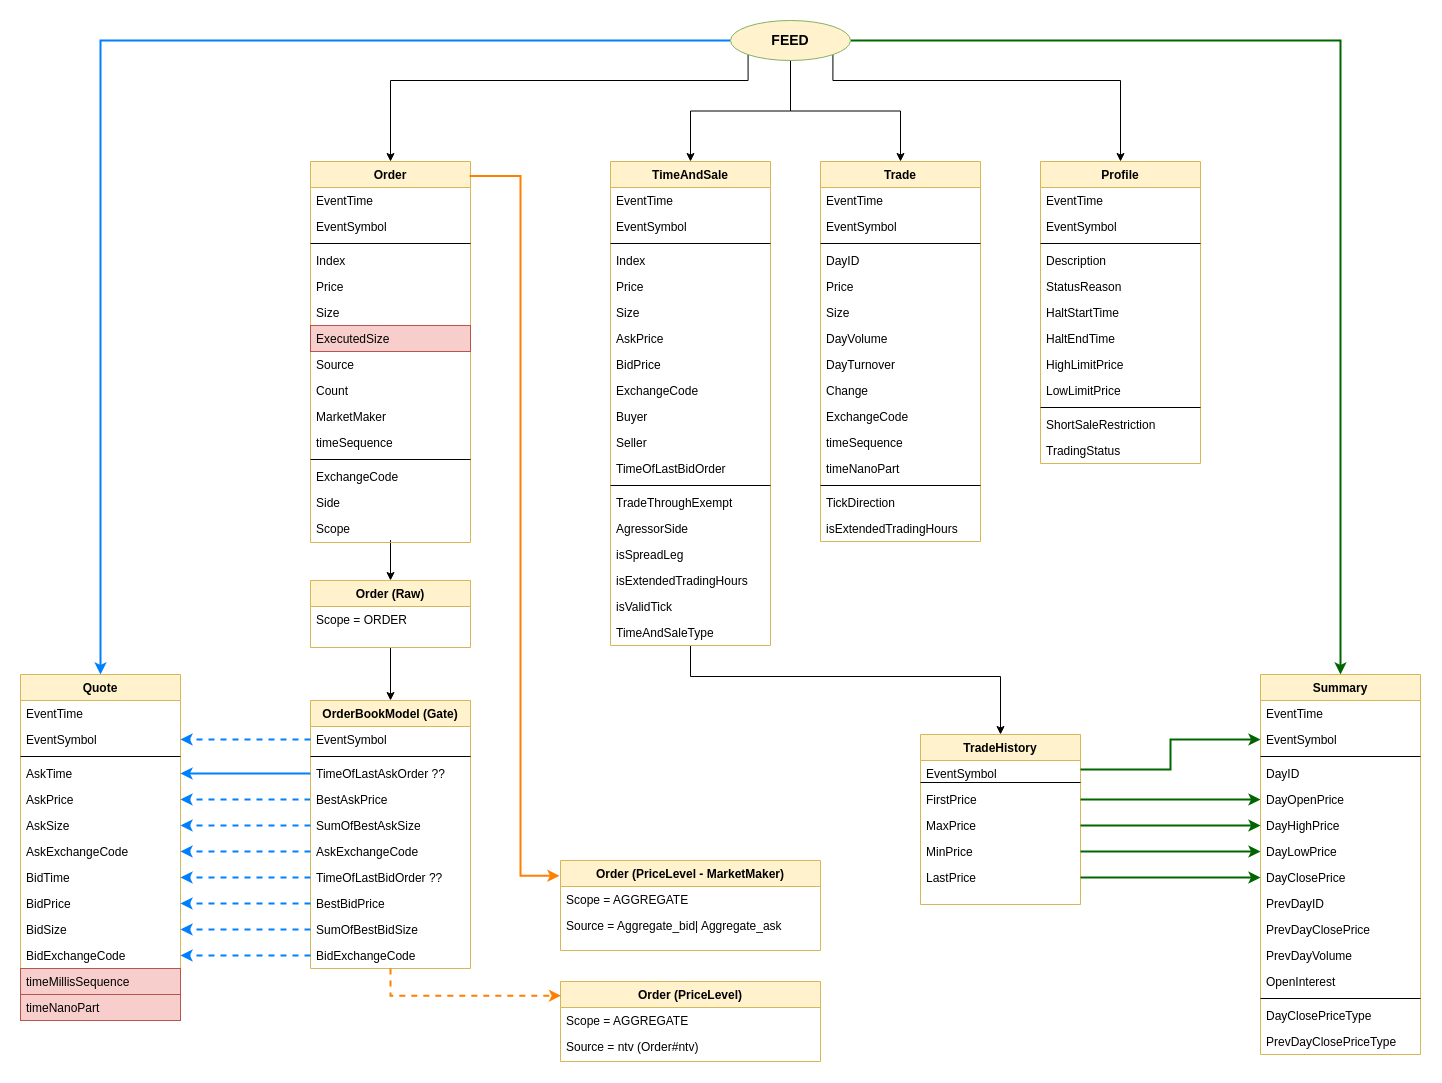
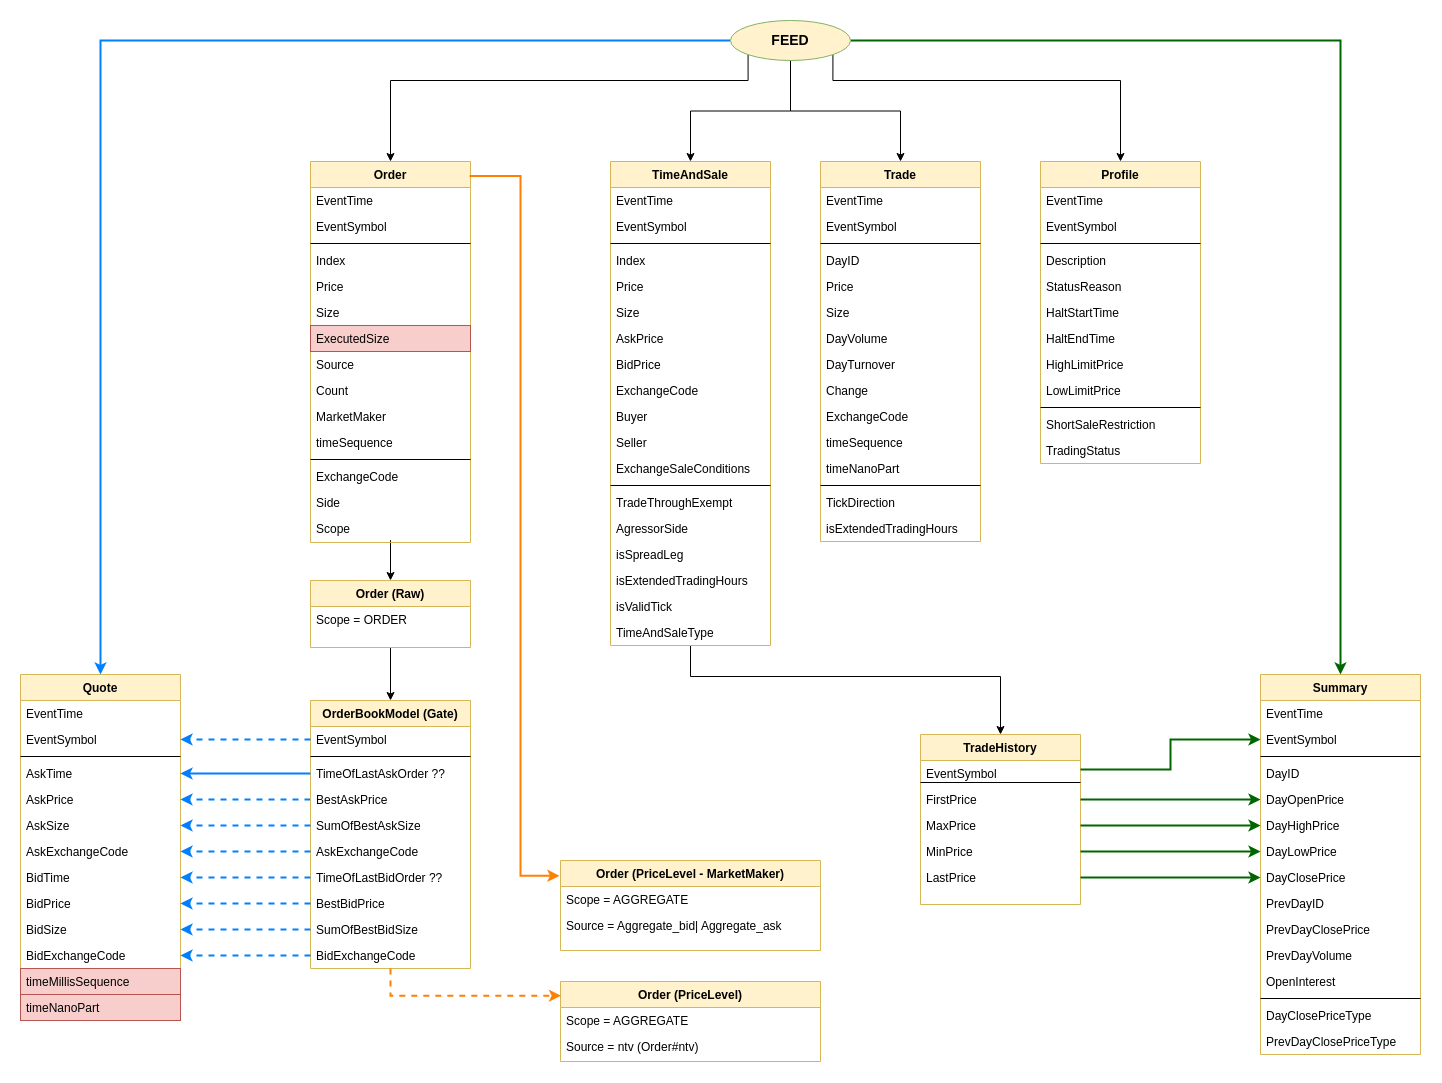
(673, 469) -> (685, 469)
